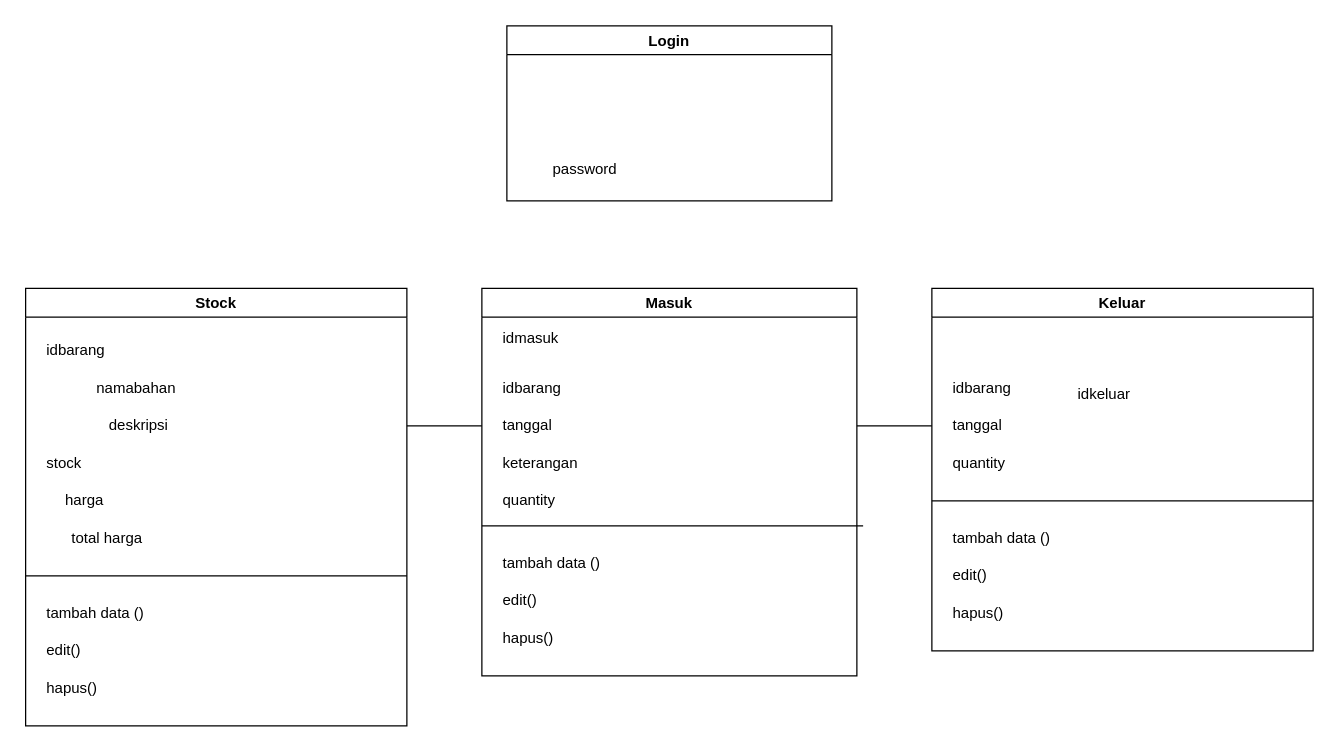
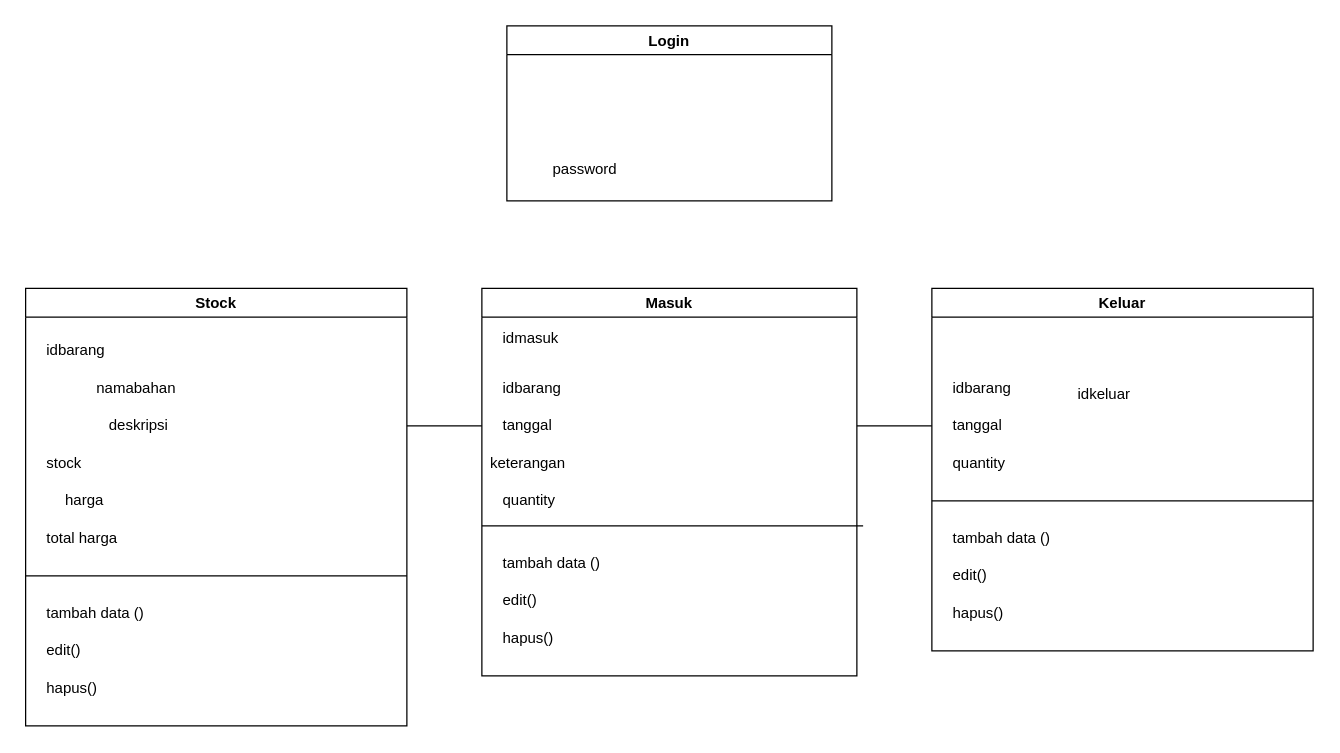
(551, 463) -> (538, 463)
(113, 538) -> (88, 538)
